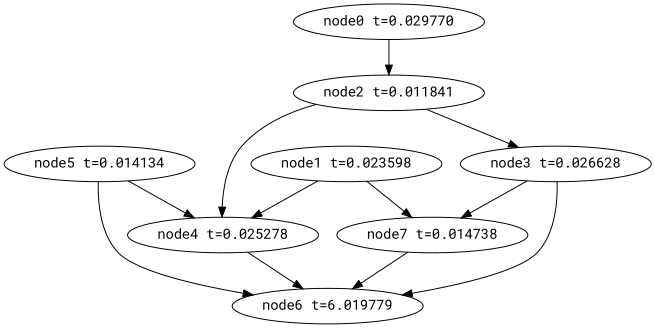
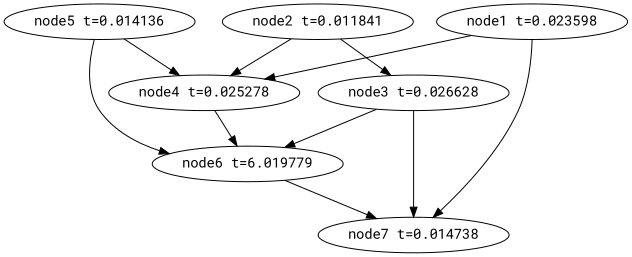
(389, 22) -> none
(100, 164) -> (100, 22)
(384, 268) -> (326, 198)
